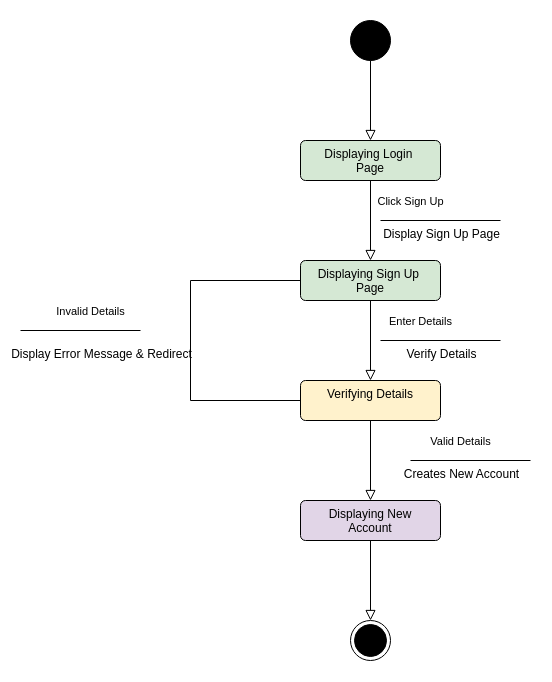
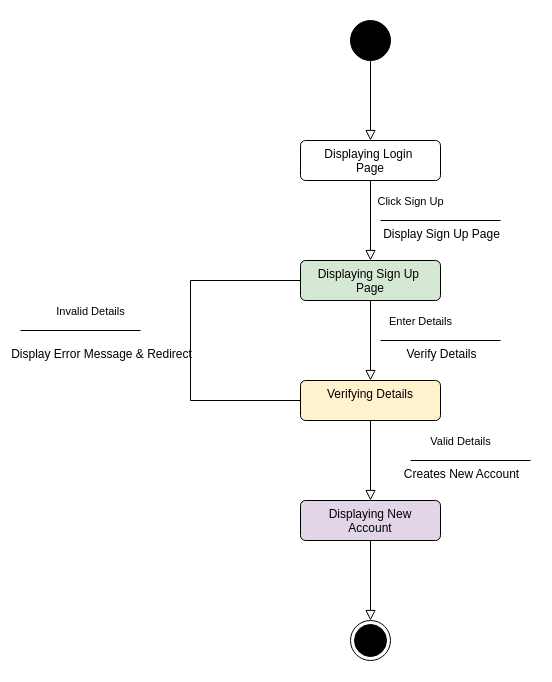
(371, 161) -> (371, 161)
